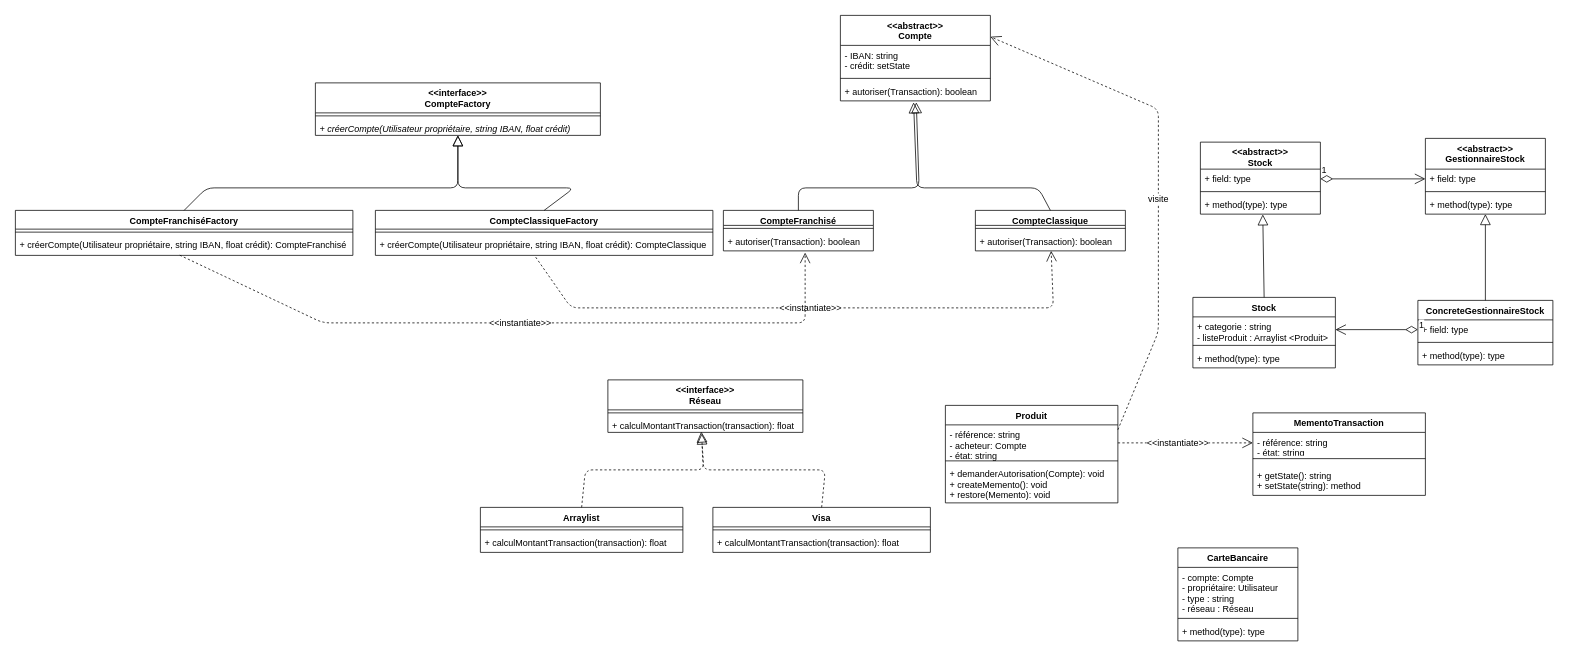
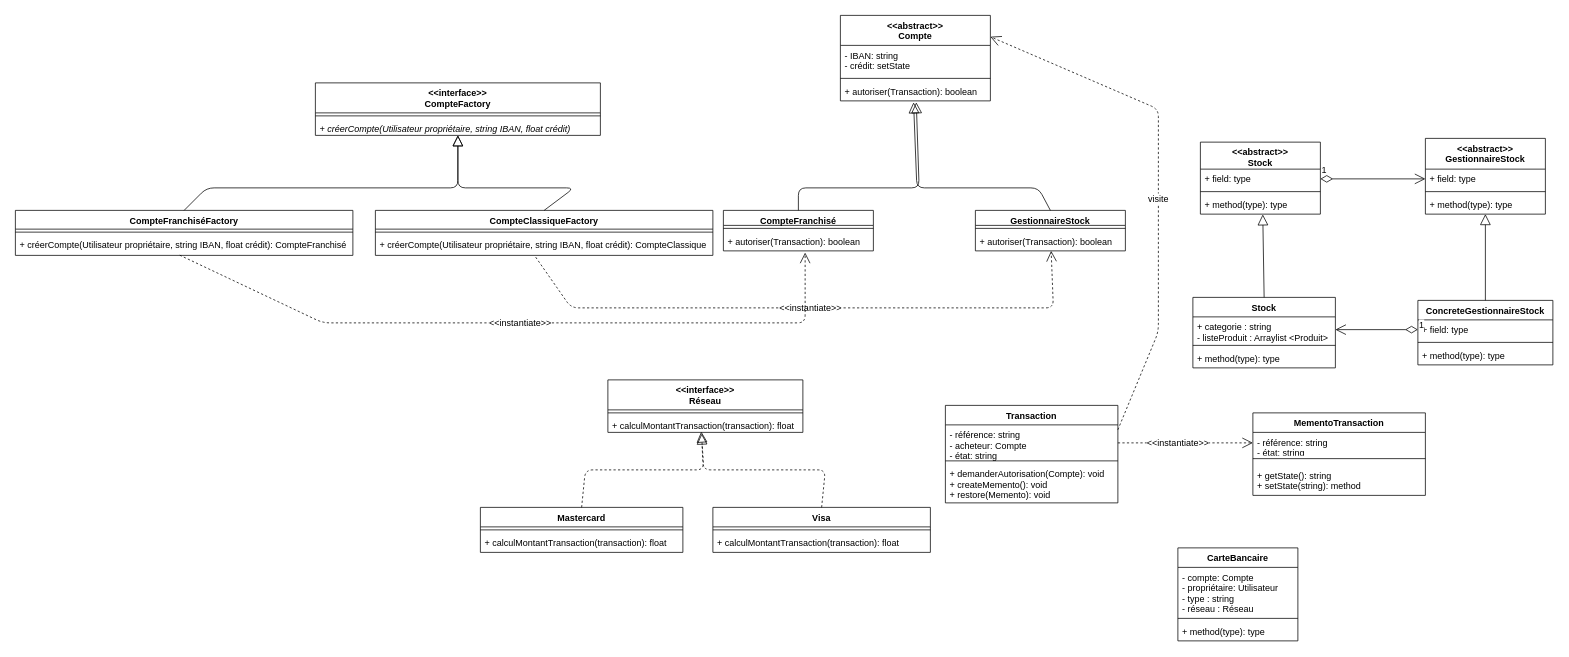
(1050, 221) -> (1050, 221)
(1031, 416) -> (1031, 416)
(581, 518) -> (581, 518)
